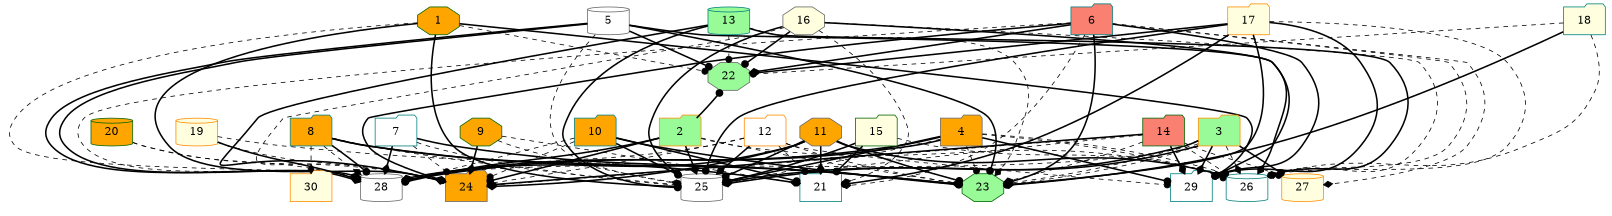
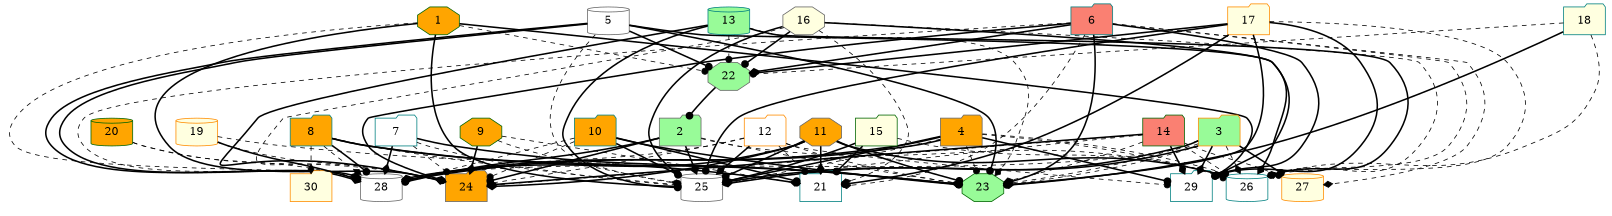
(707, 107) -> (703, 100)
(680, 132) -> (680, 132)
